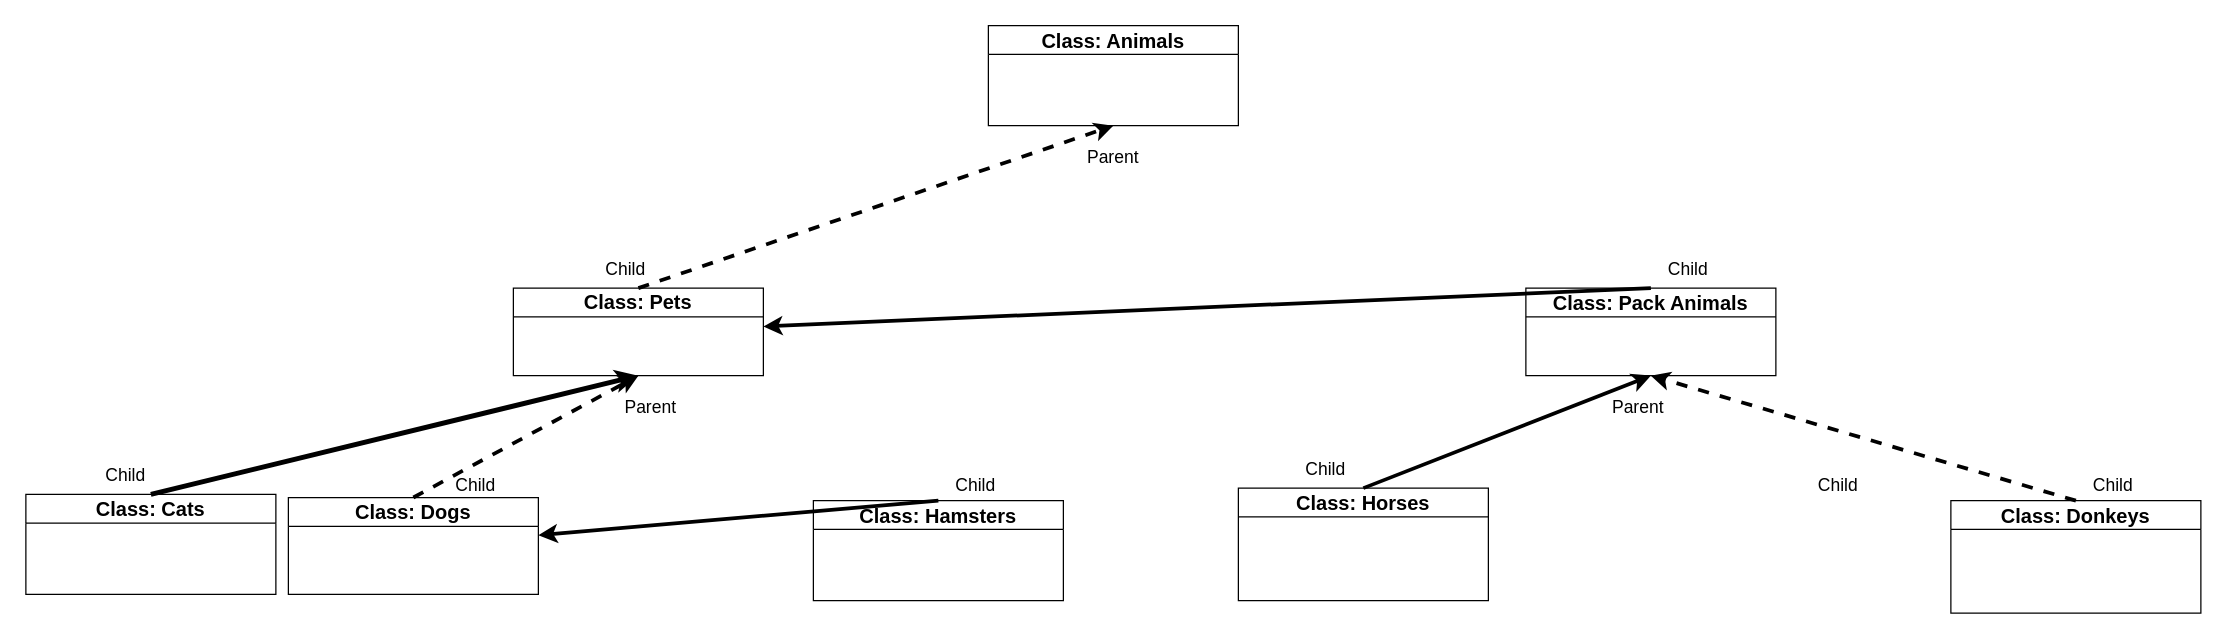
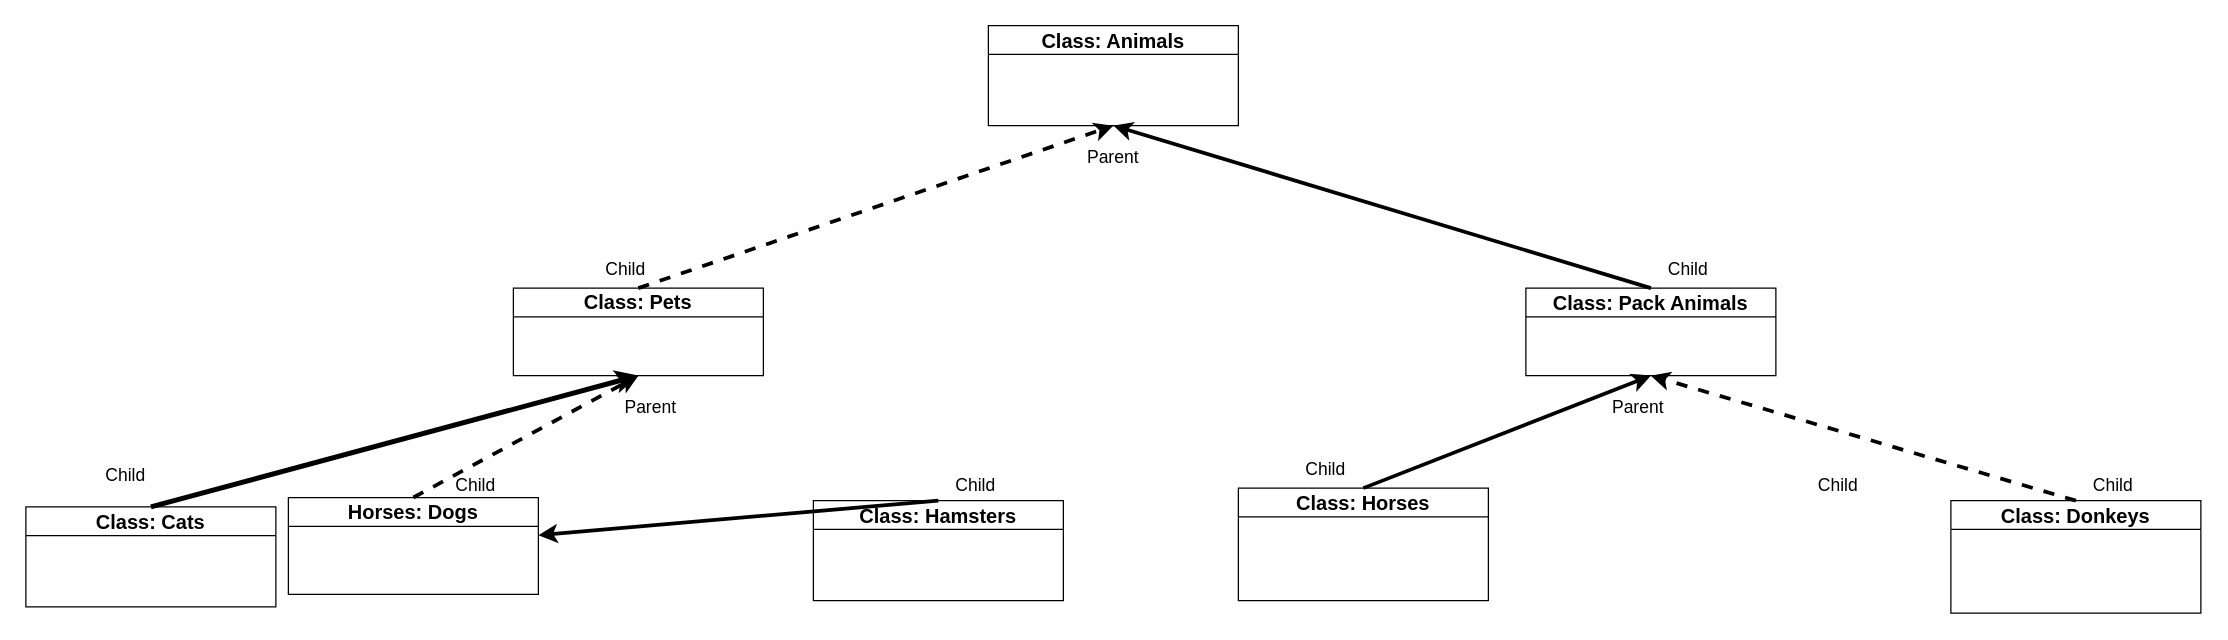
(1213, 307) -> (1388, 209)
(413, 512) -> (413, 512)
(151, 544) -> (151, 557)
